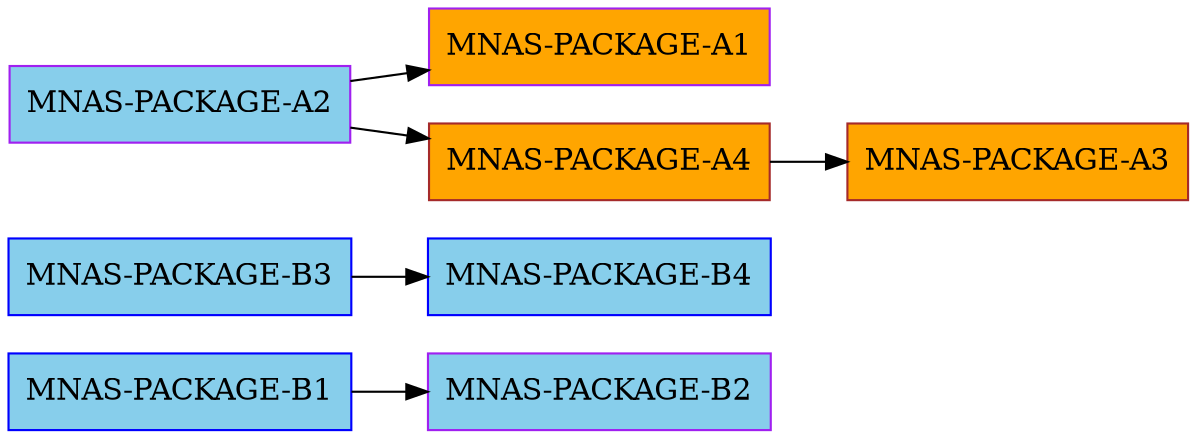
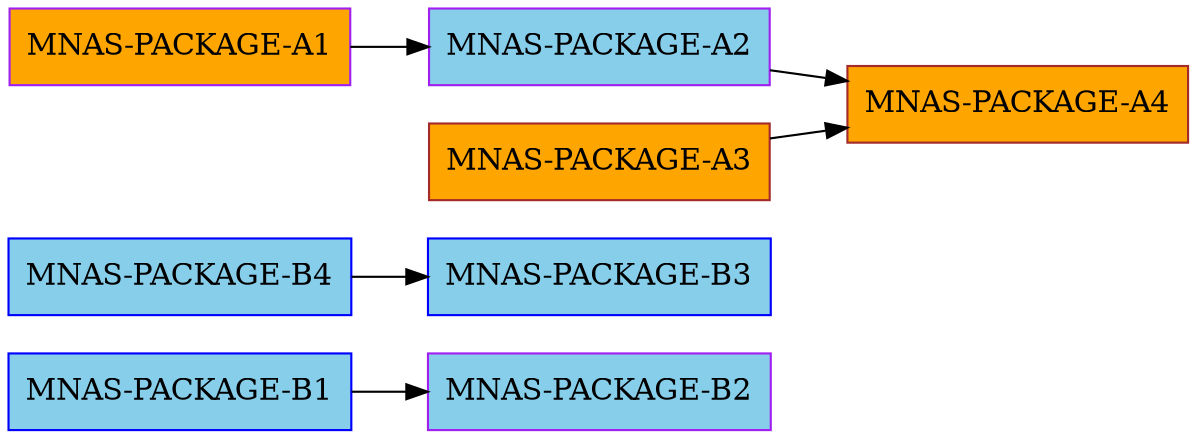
(379, 77) -> (379, 47)
(798, 162) -> (798, 135)
(379, 277) -> (379, 277)
